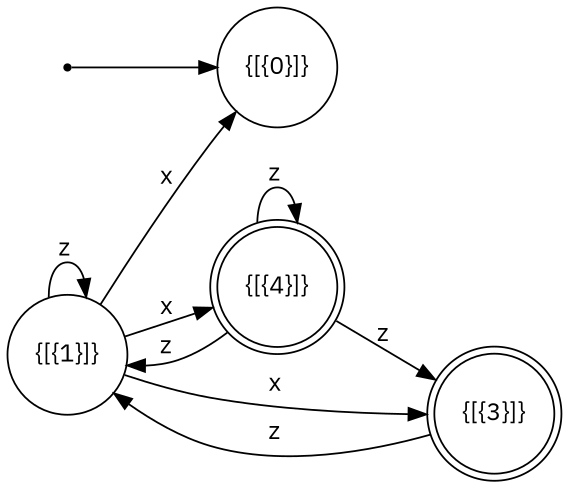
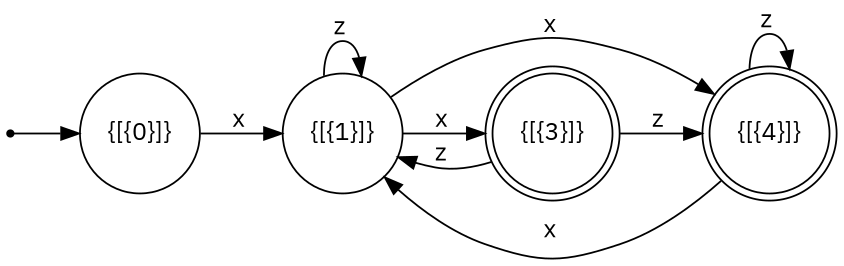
(160, 214) -> (232, 133)
(378, 346) -> (652, 133)
(169, 347) -> (553, 231)
